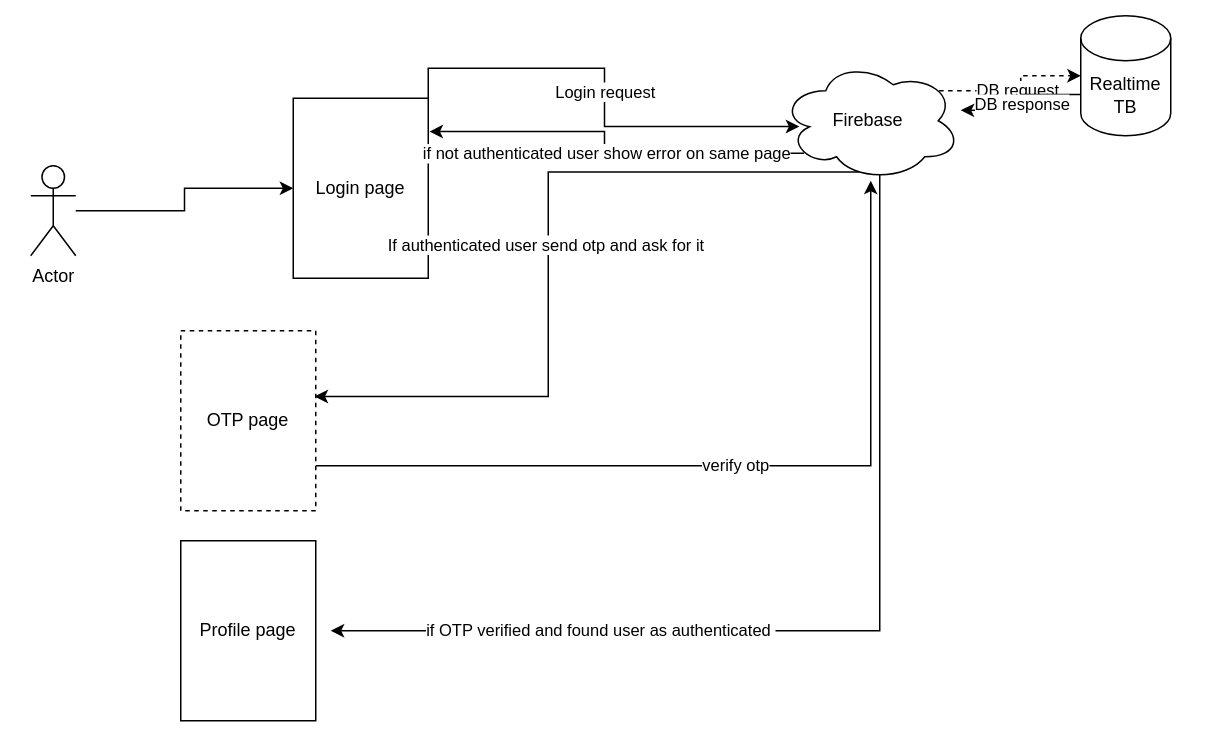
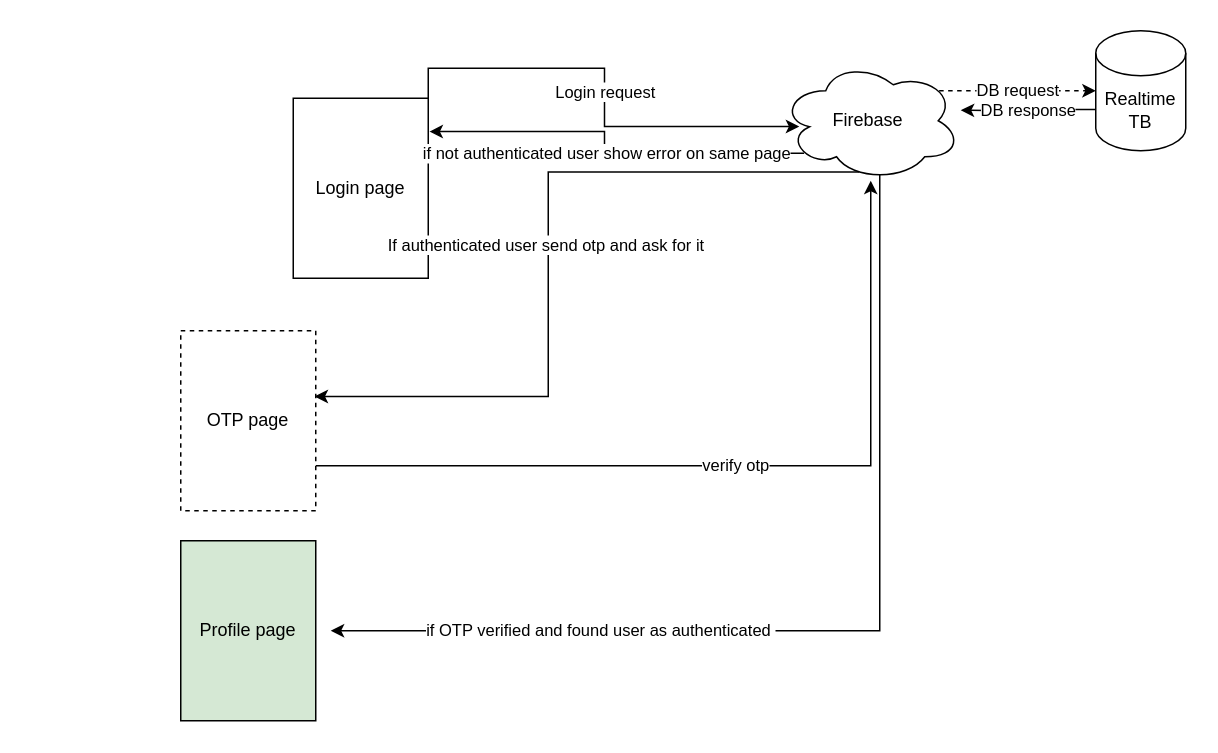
(1126, 76) -> (1141, 91)
(185, 205) -> none
(53, 211) -> none
(248, 631) -> (248, 631)
